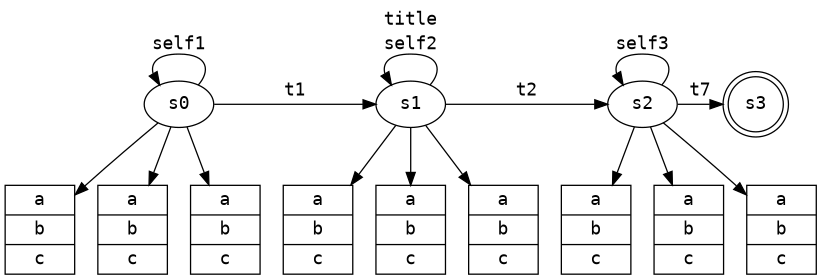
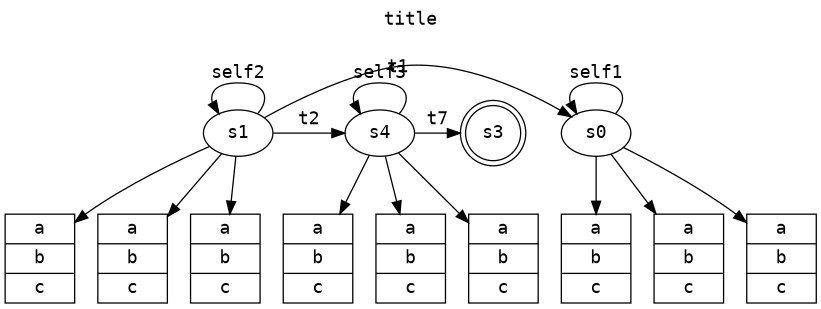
(289, 104) -> (411, 65)
(642, 104) -> (380, 133)
